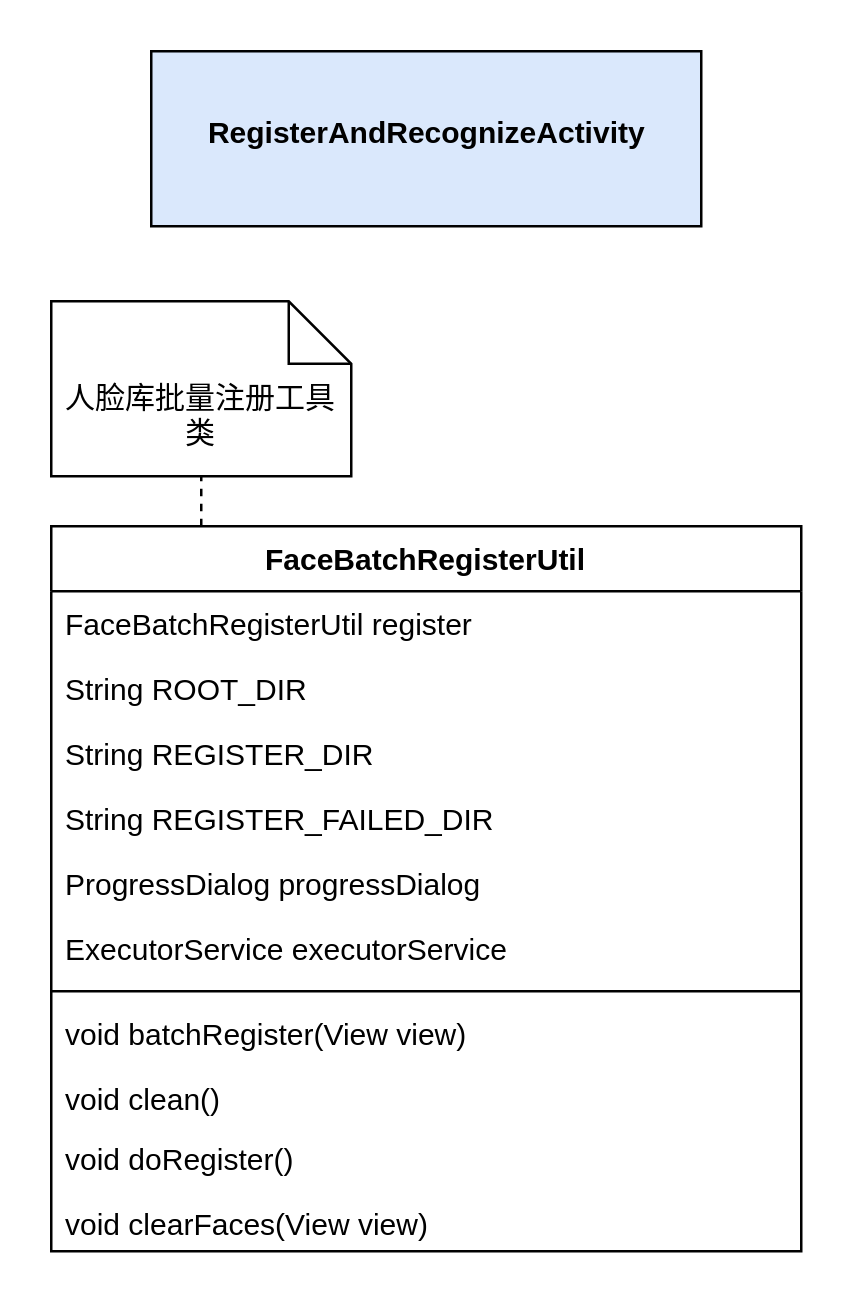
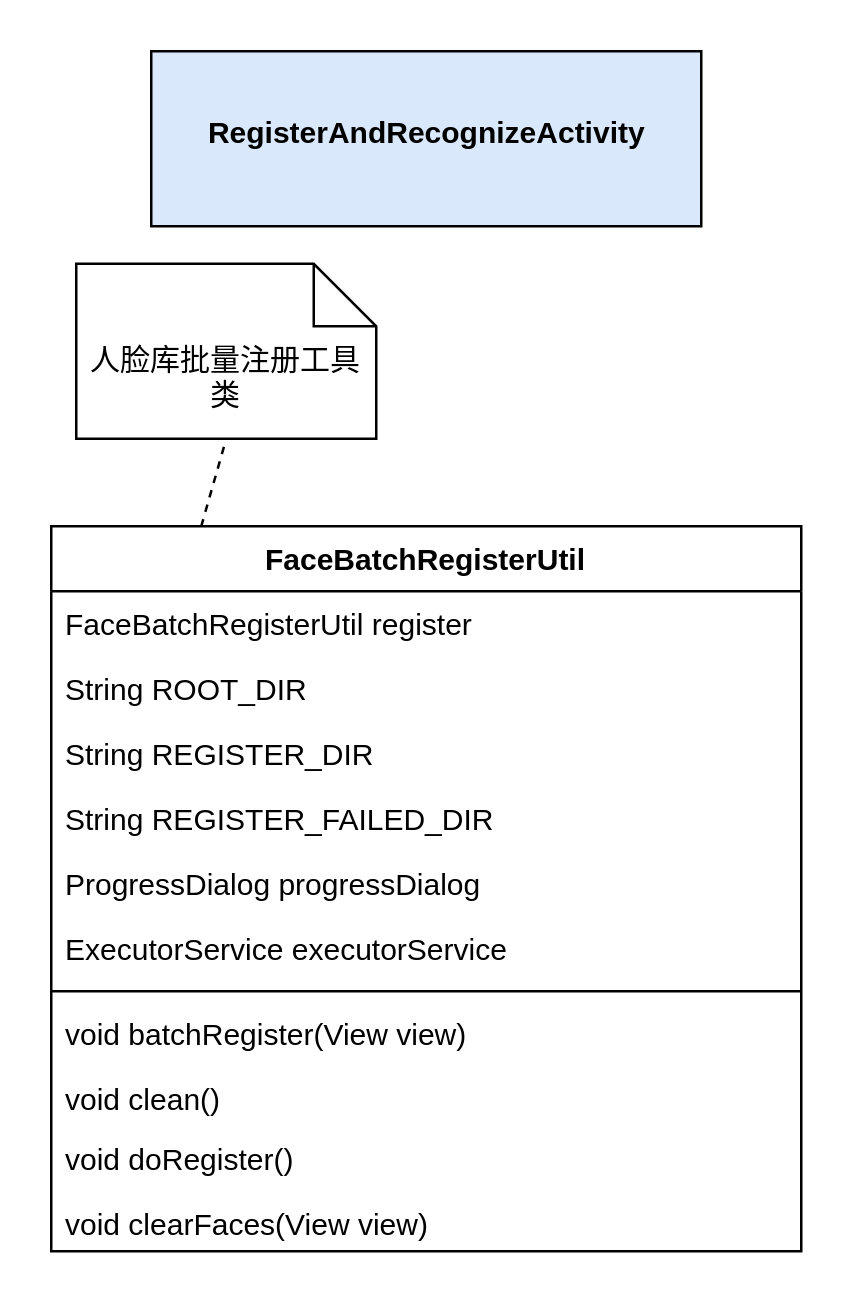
(201, 389) -> (226, 351)
